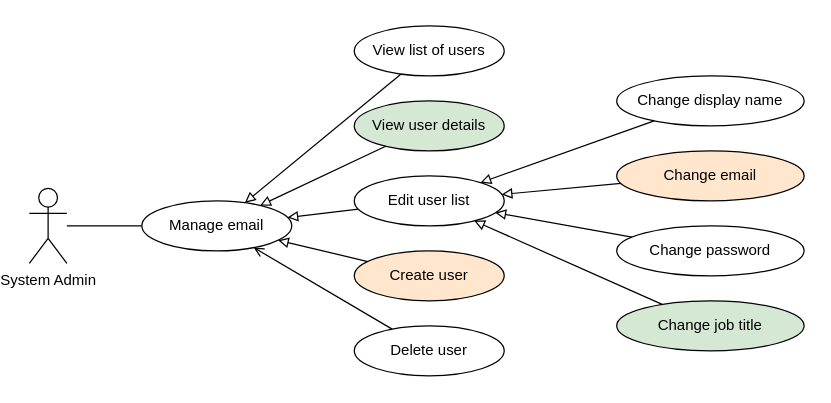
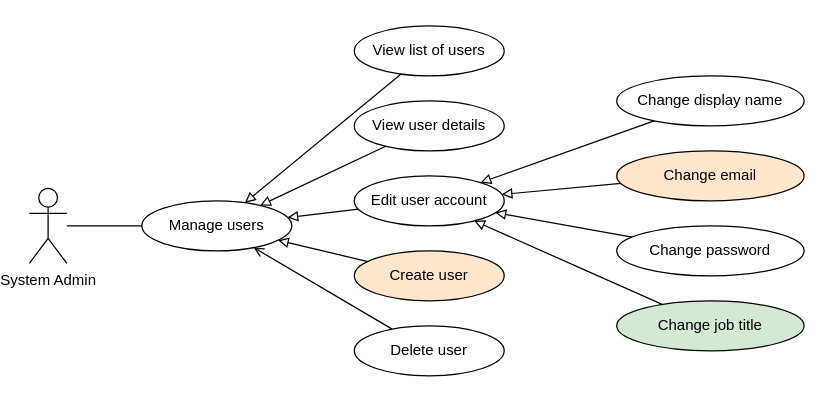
(429, 126) -> (429, 126)
(429, 201) -> (429, 201)
(217, 226) -> (217, 226)
